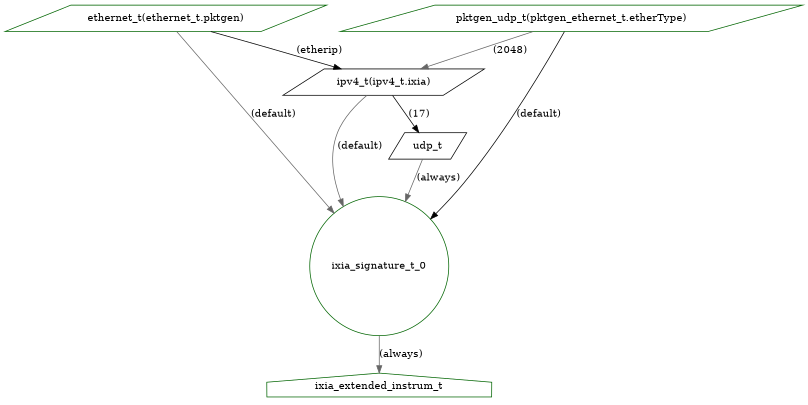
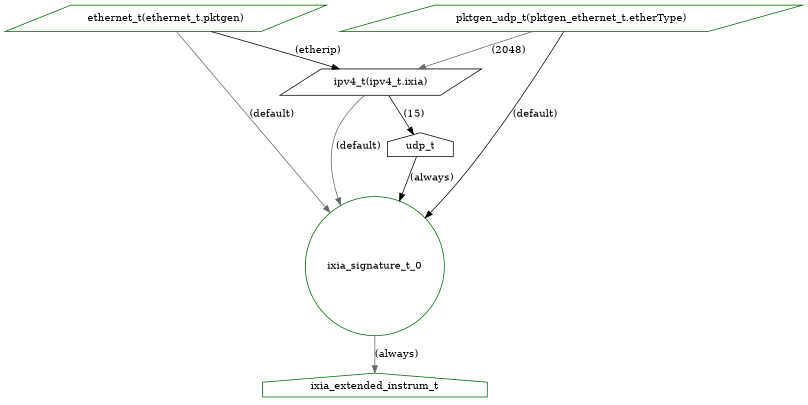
(419, 114) -> (414, 114)
(428, 146) -> (420, 146)
(415, 177) -> (409, 175)
